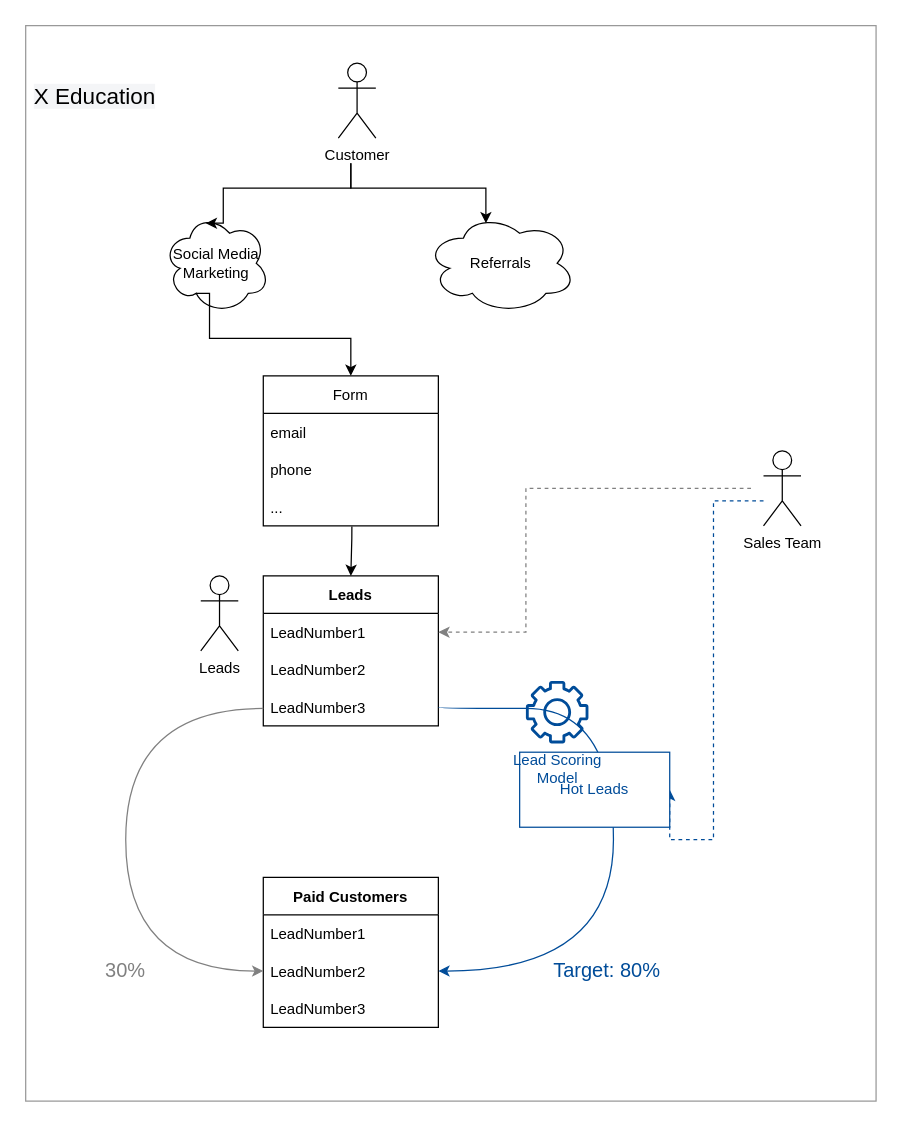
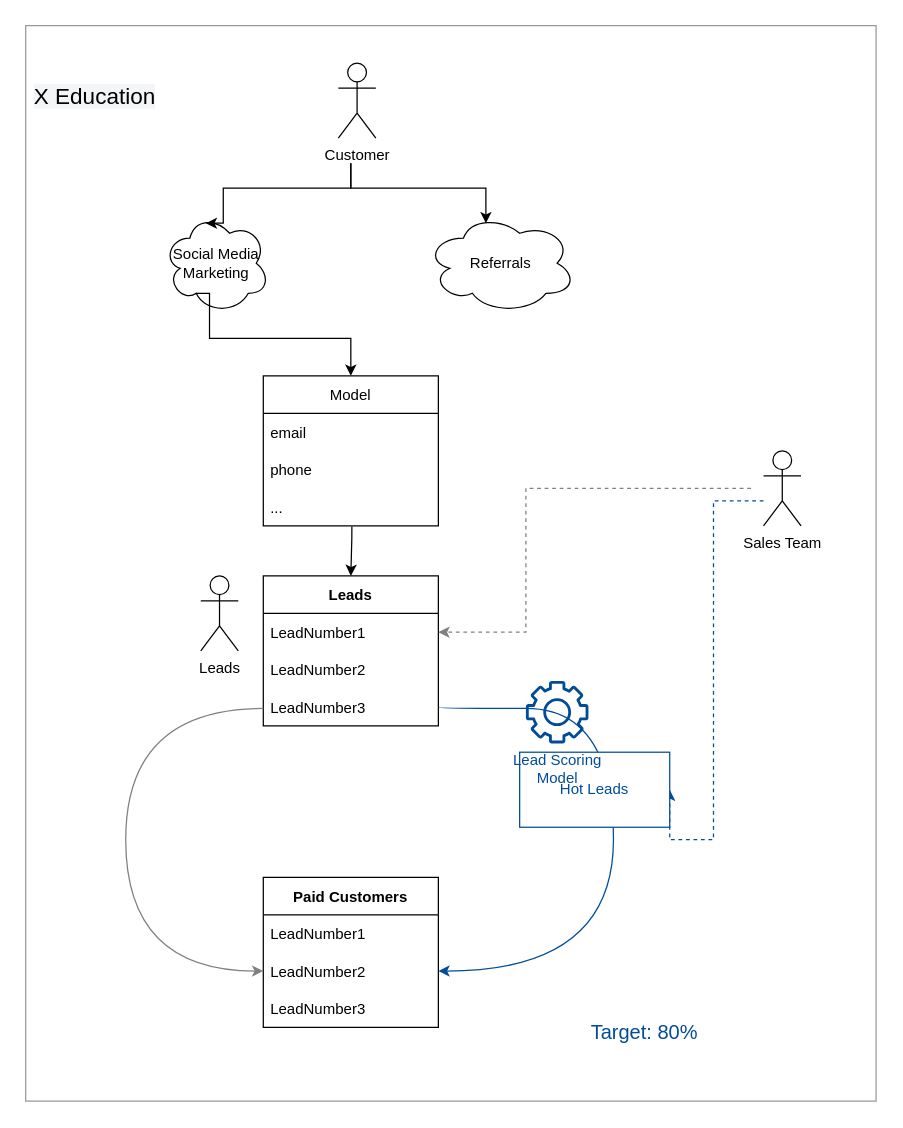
(350, 395) -> (350, 395)
(126, 969) -> none
(607, 969) -> (644, 1032)
